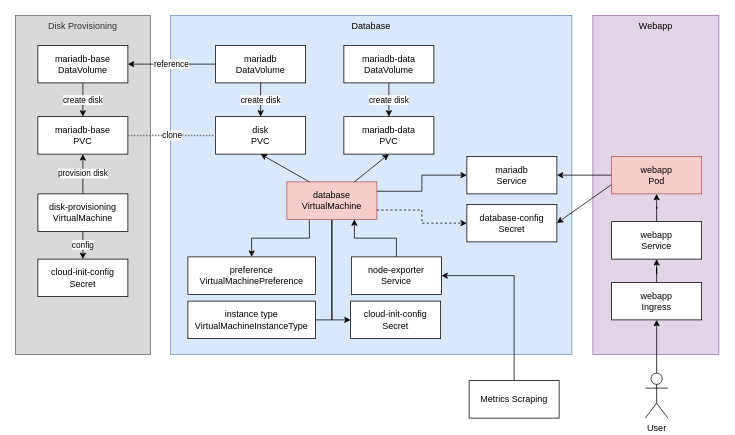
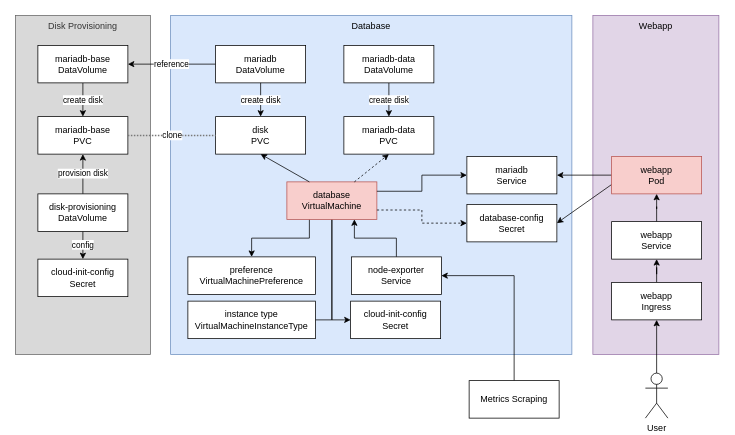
(369, 170) -> (369, 170)
(83, 213) -> (83, 213)
